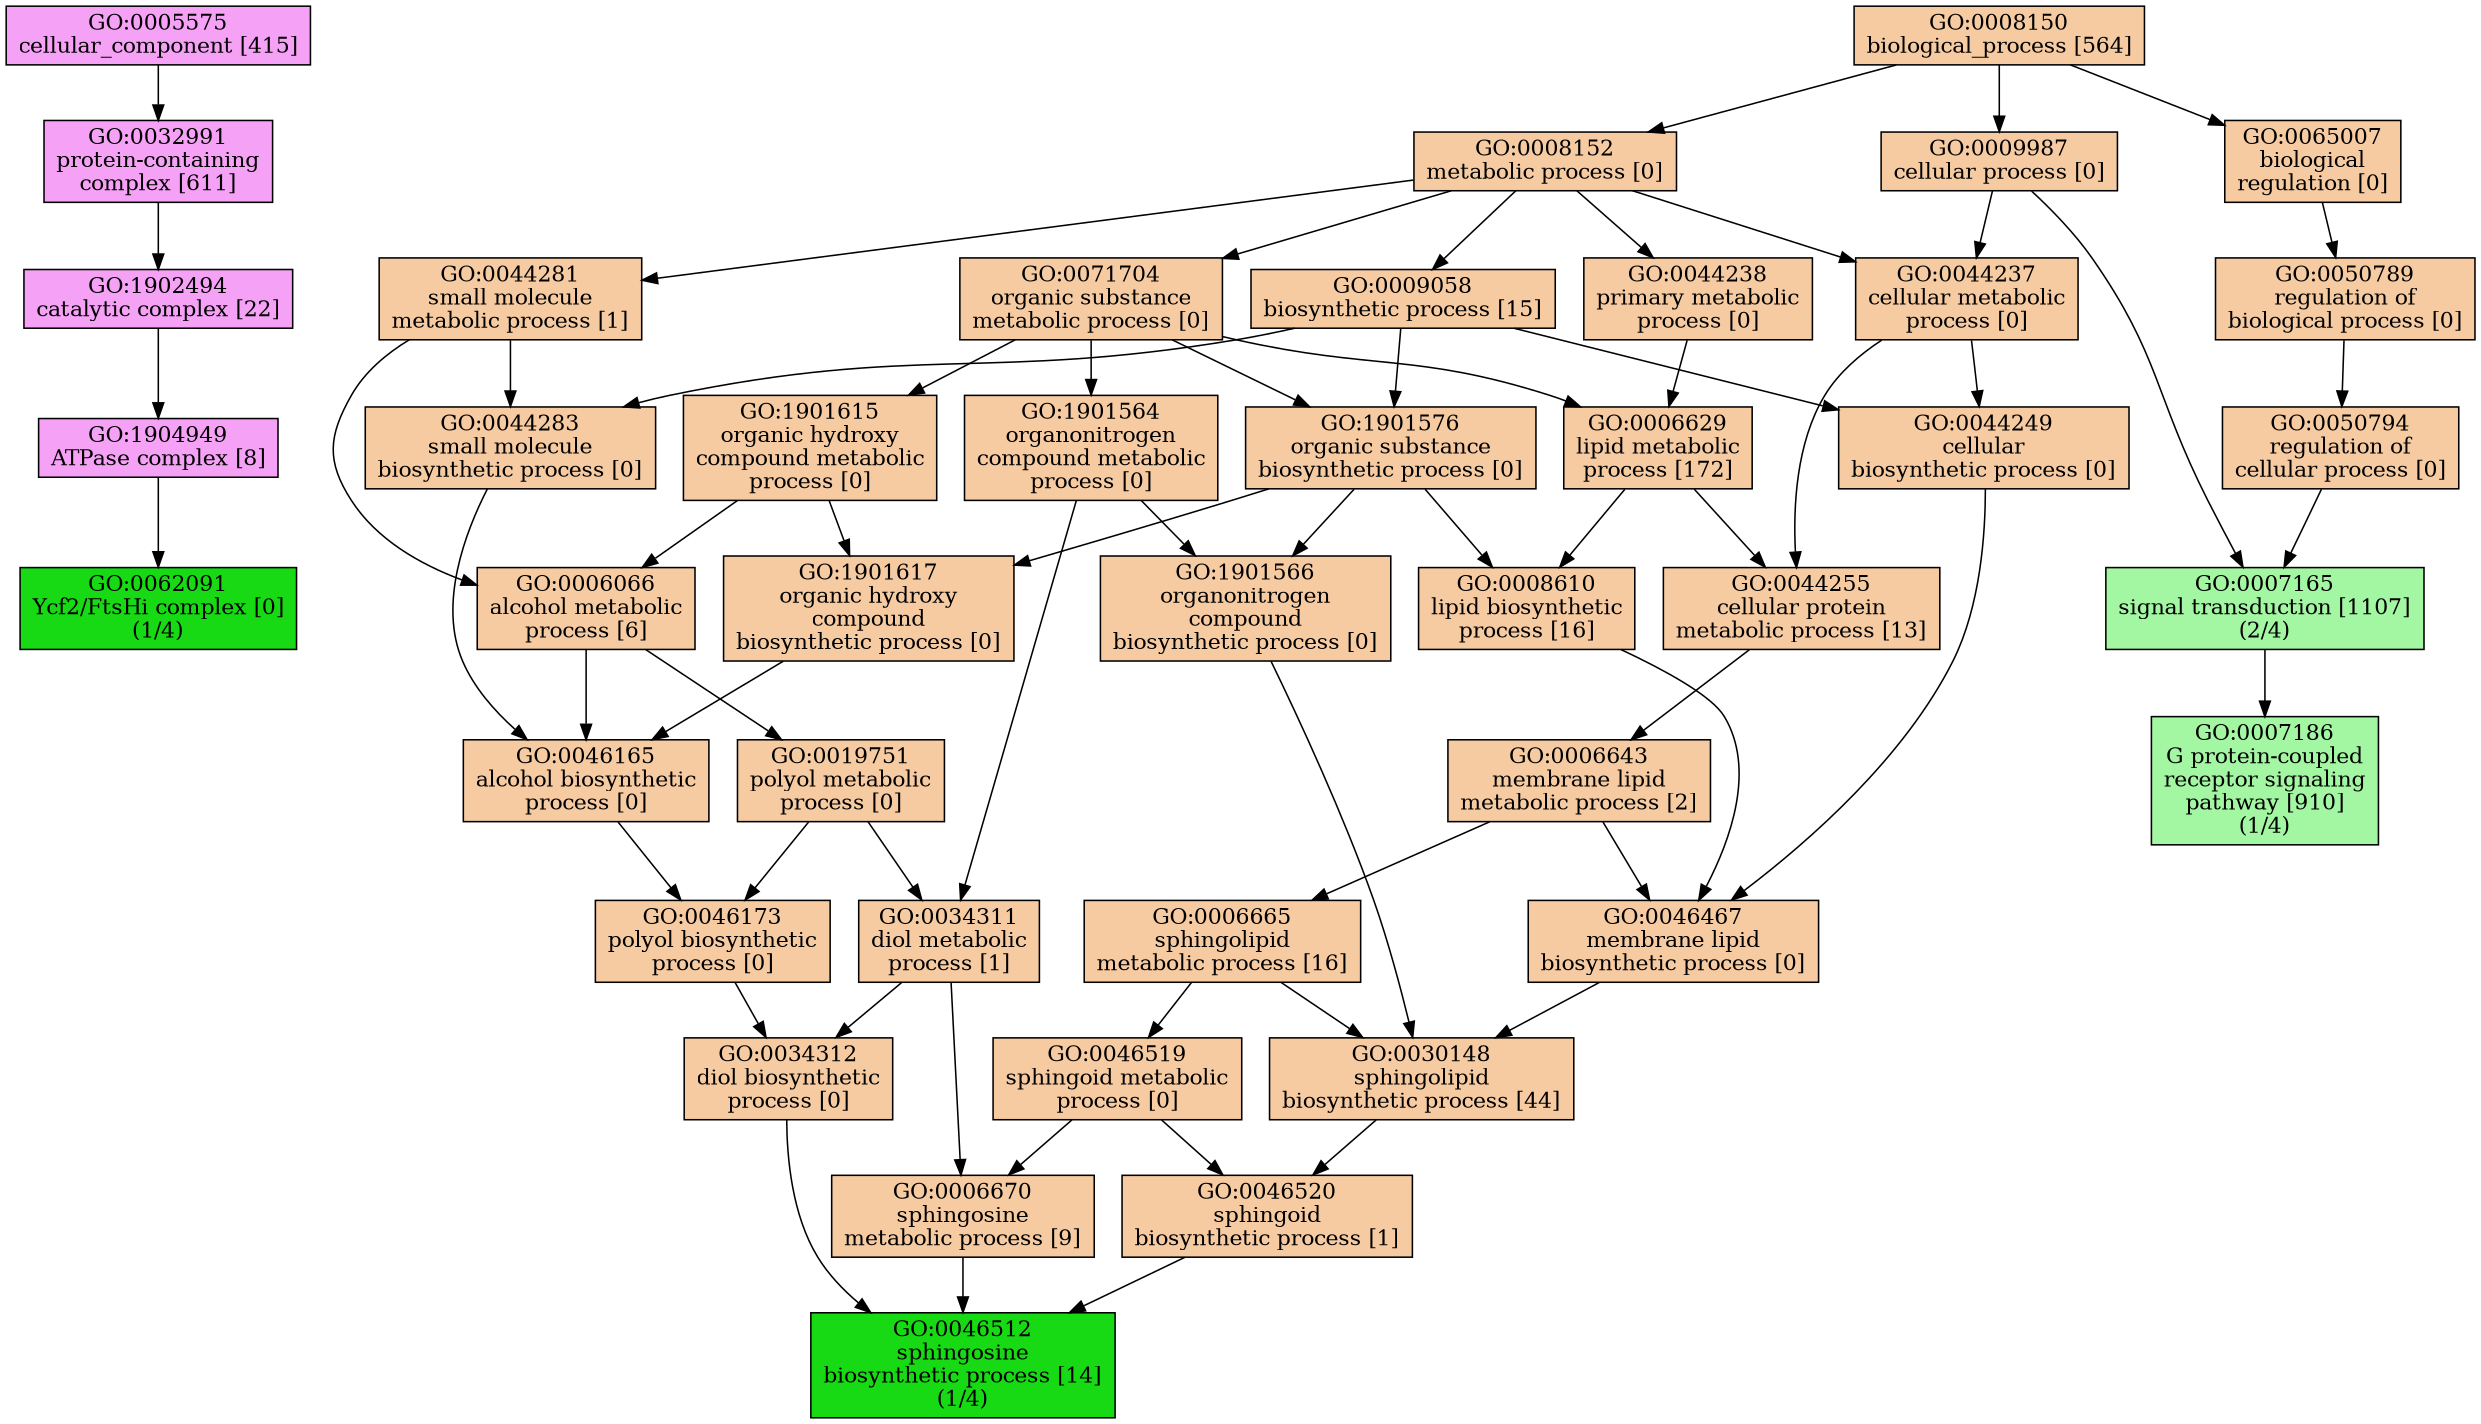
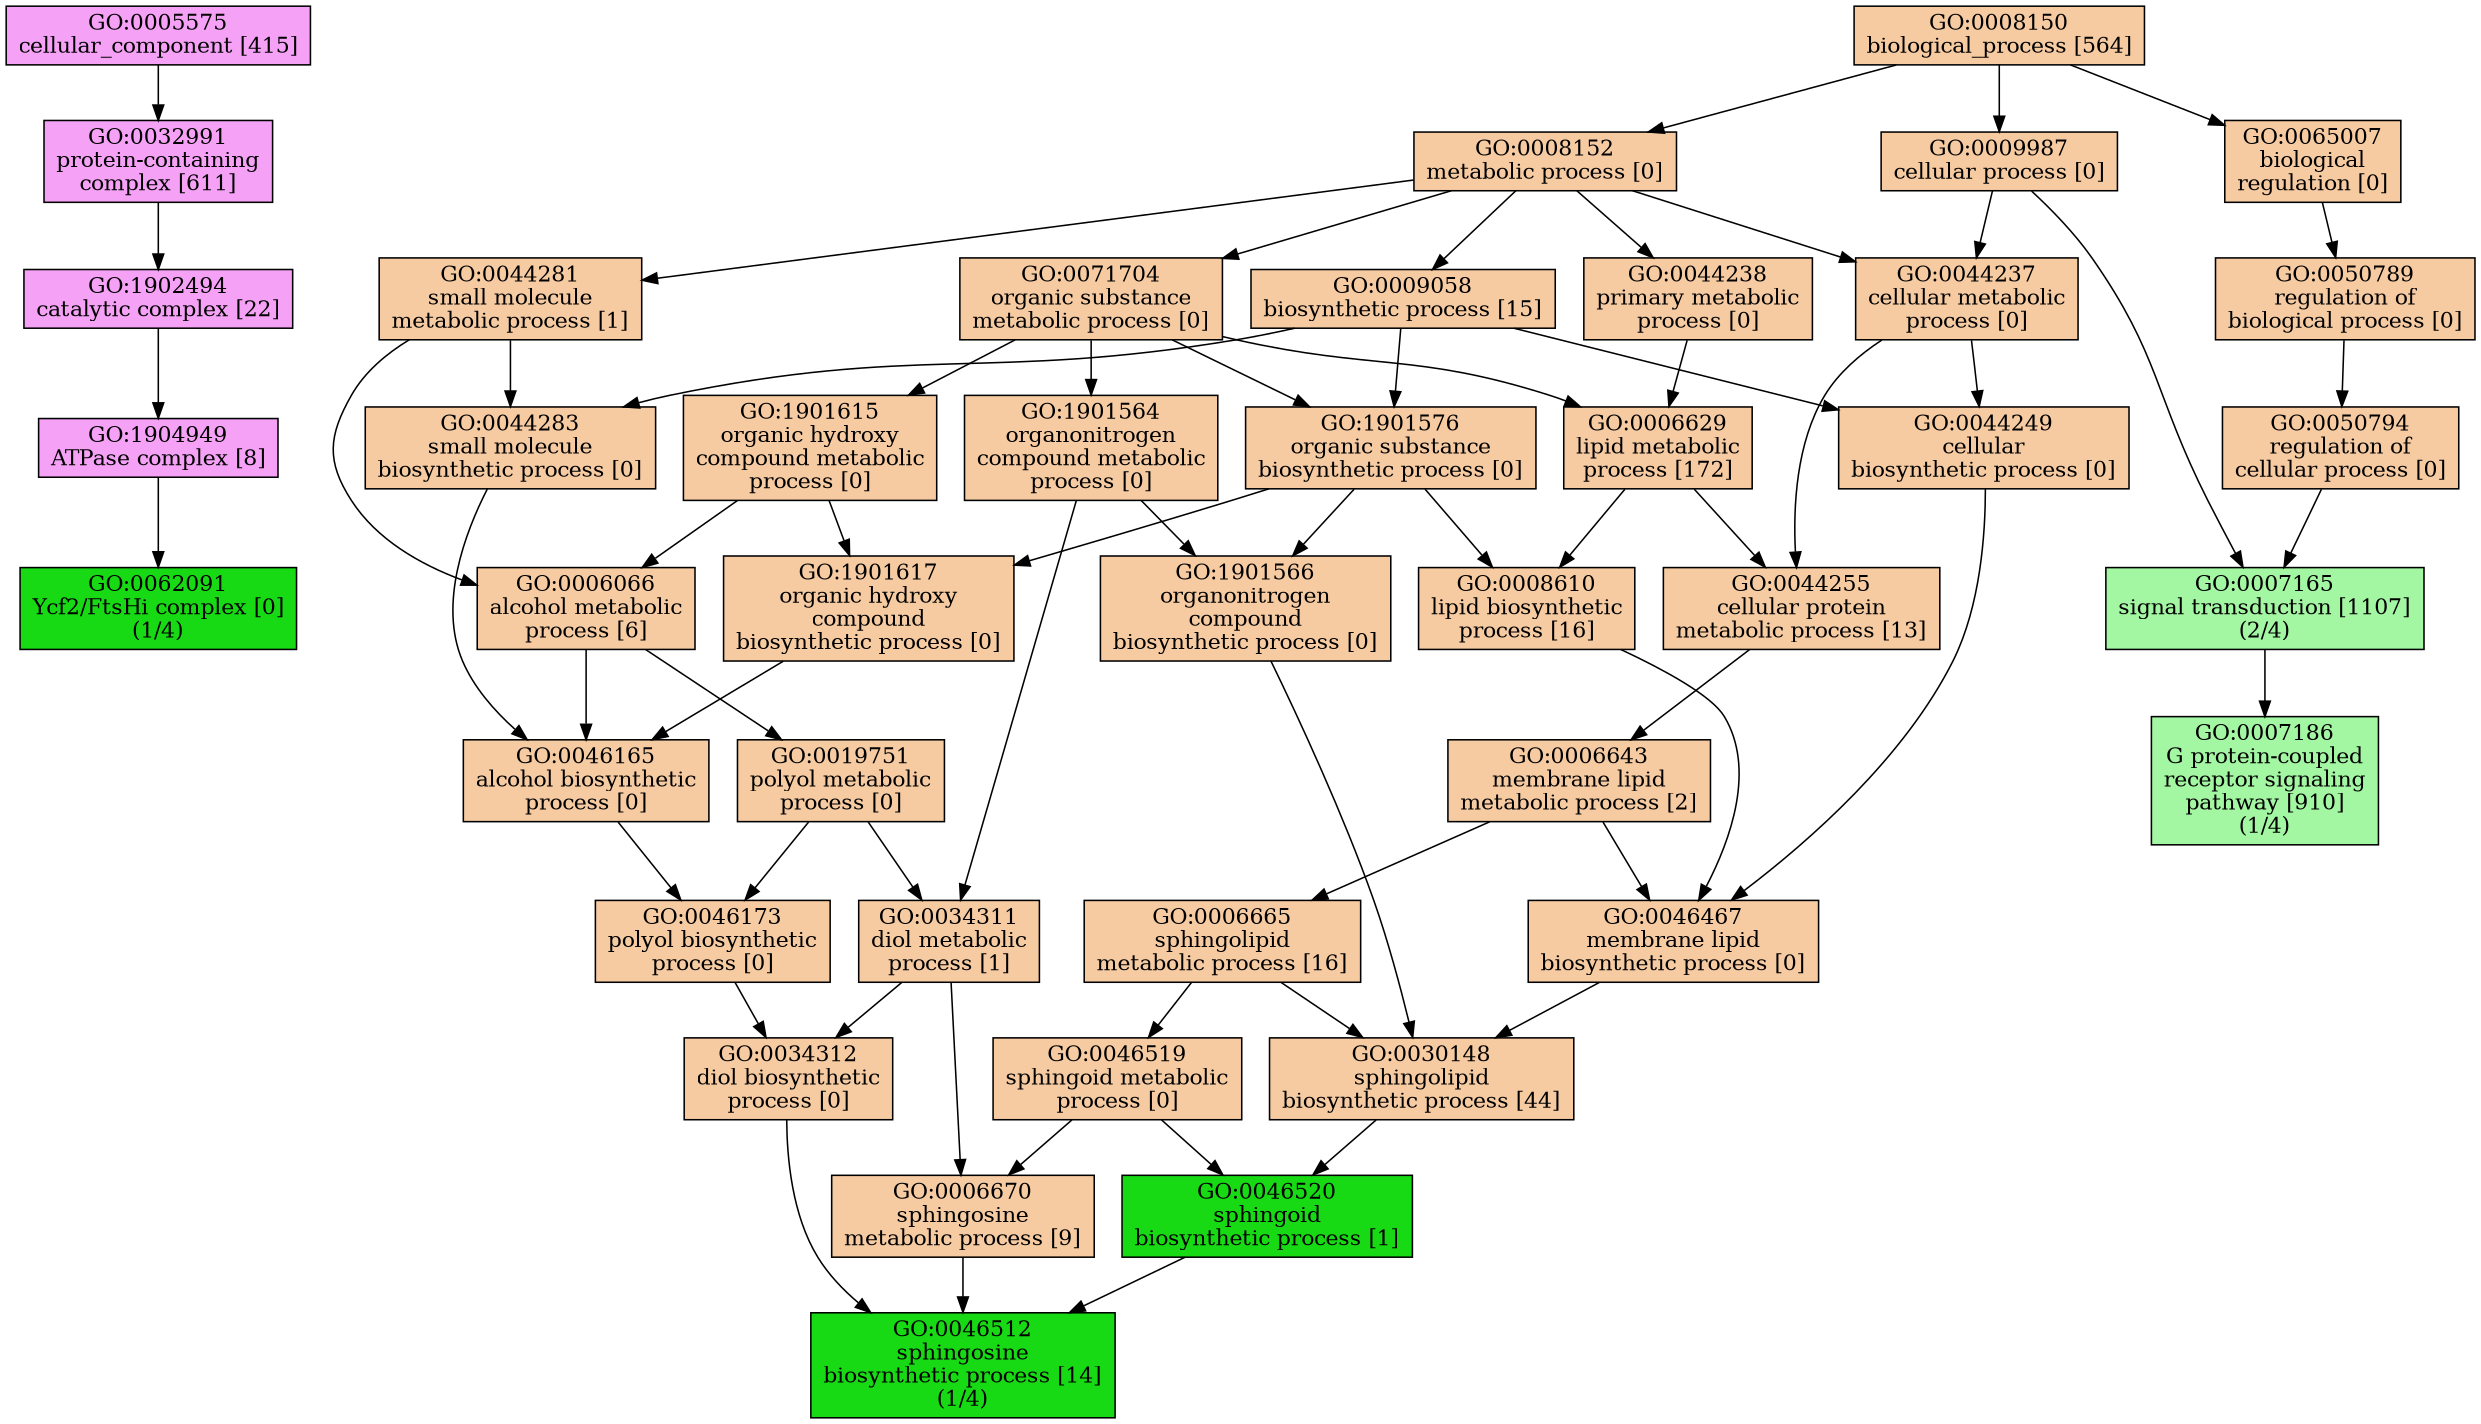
(1267, 1216) -> (1267, 1216)
